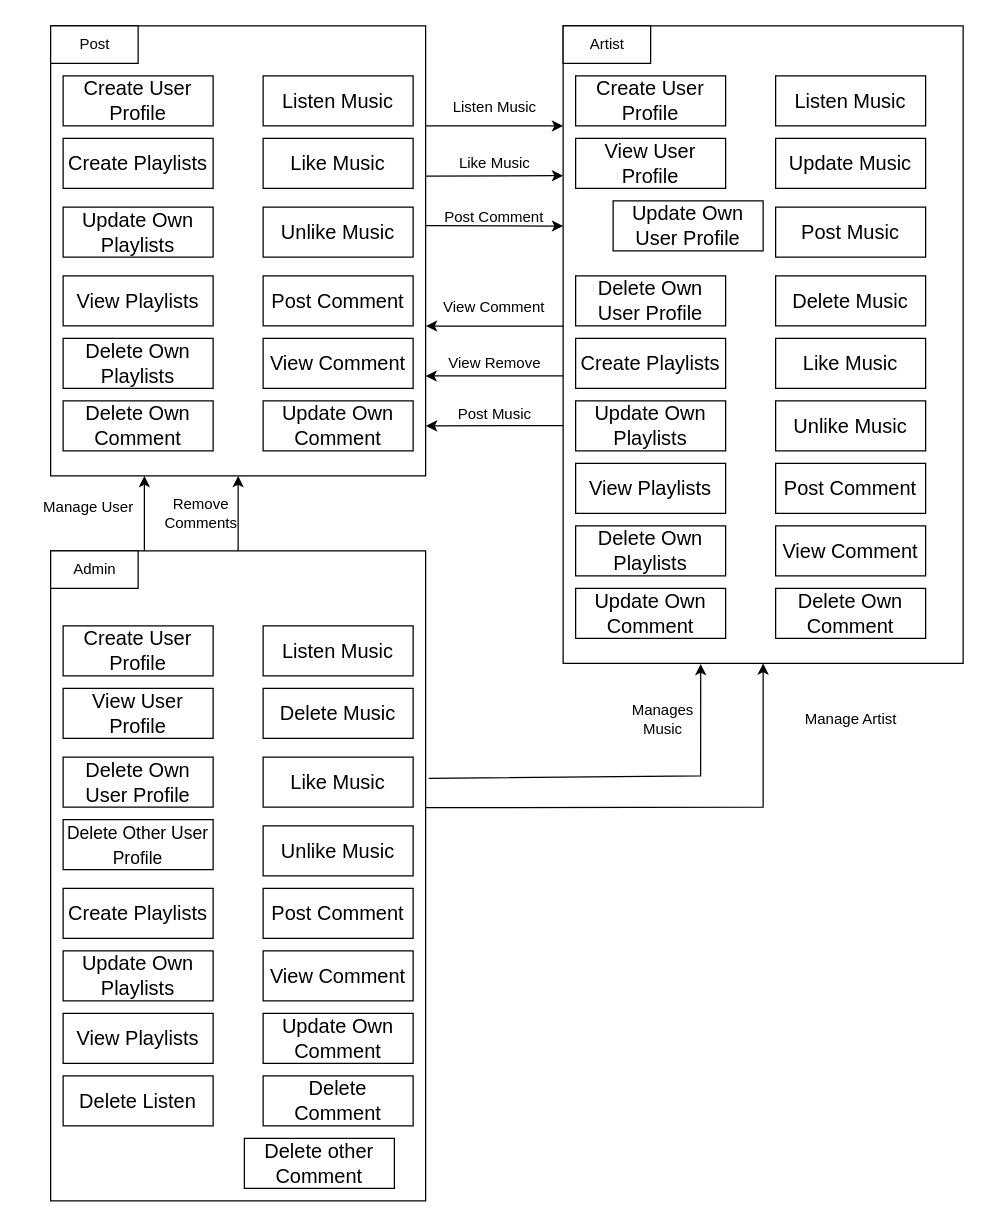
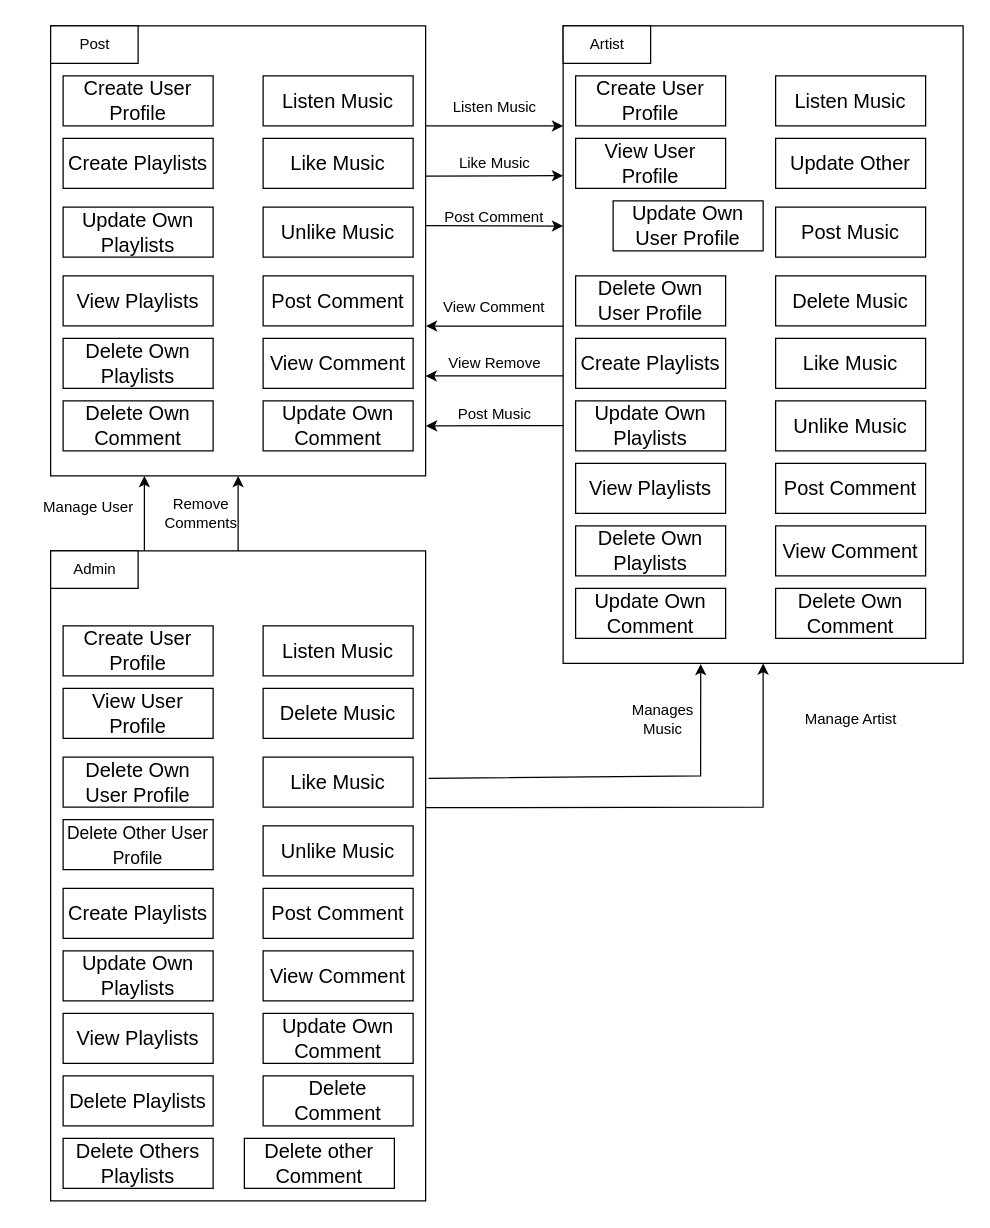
(851, 163) -> (851, 163)
(138, 1101) -> (138, 1101)
none -> (138, 1163)
